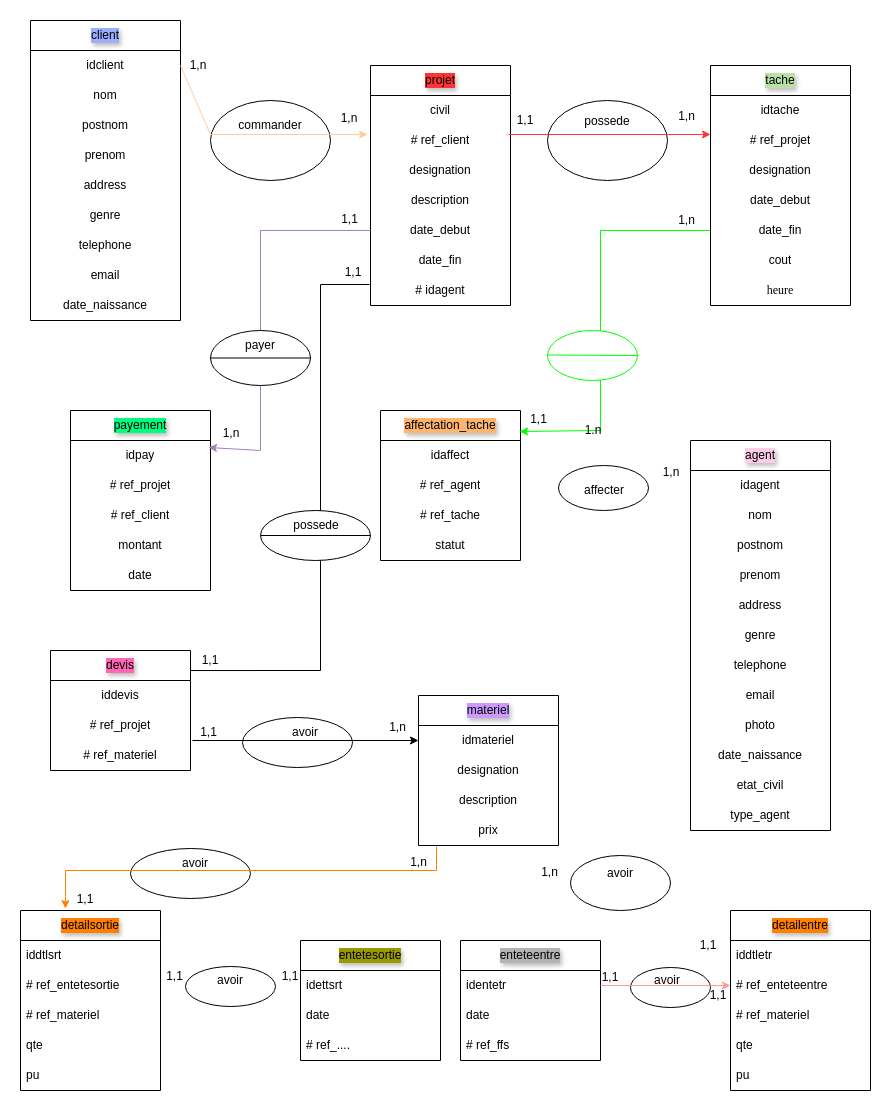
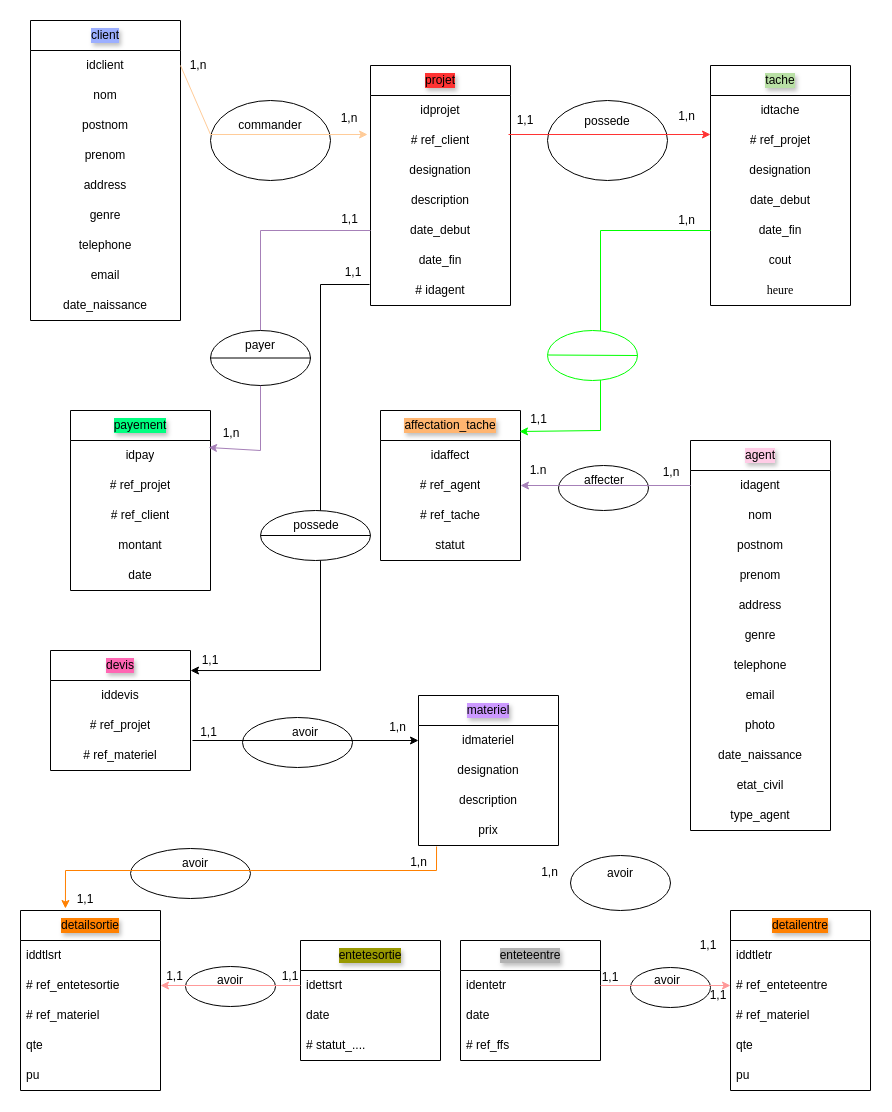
(441, 111) -> (441, 111)
(594, 431) -> (539, 471)
none -> (604, 486)
(605, 491) -> (605, 481)
(197, 671) -> (199, 671)
none -> (233, 986)
(332, 1046) -> (342, 1046)
